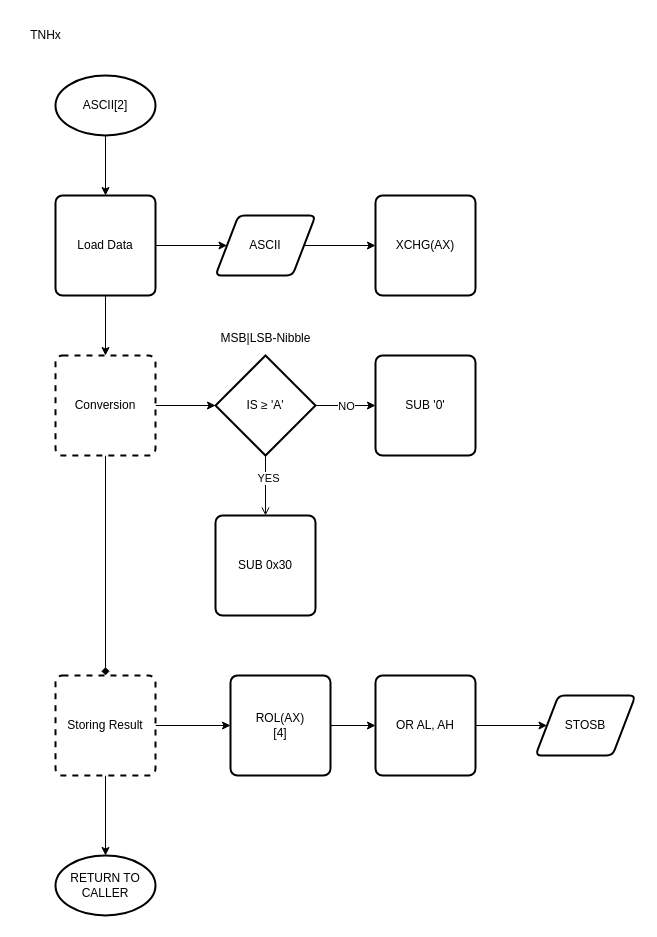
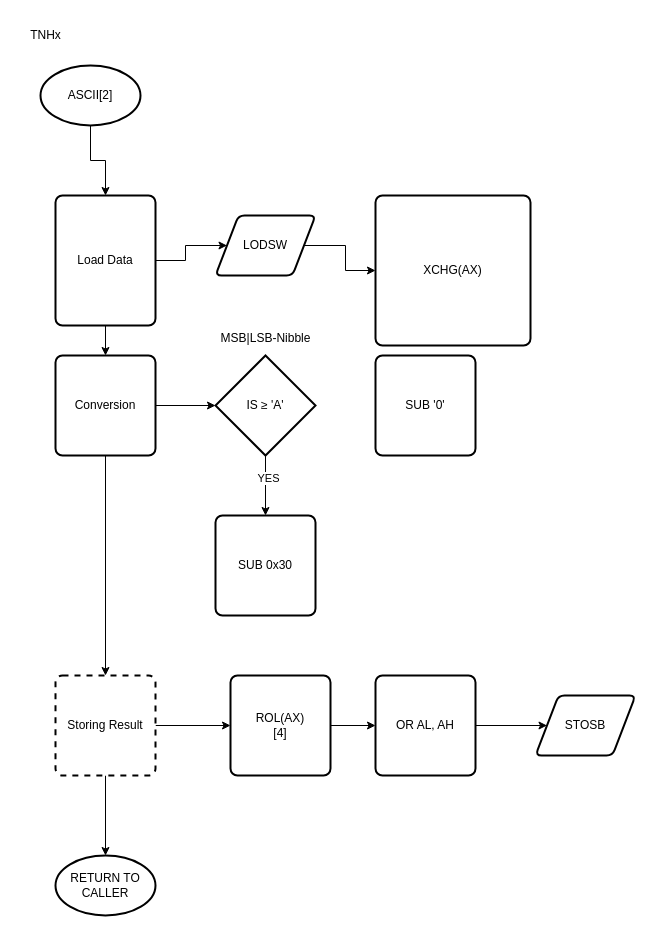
(106, 106) -> (91, 96)
(106, 246) -> (106, 261)
(266, 246) -> (266, 246)
(426, 246) -> (453, 271)
(106, 406) -> (106, 406)
(342, 406) -> none
(266, 508) -> (266, 507)
(106, 666) -> (106, 667)
